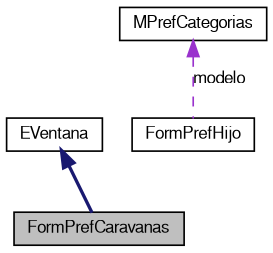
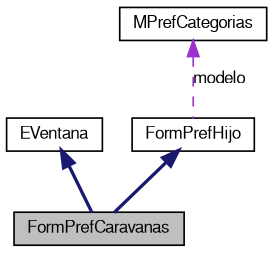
none -> (140, 187)
